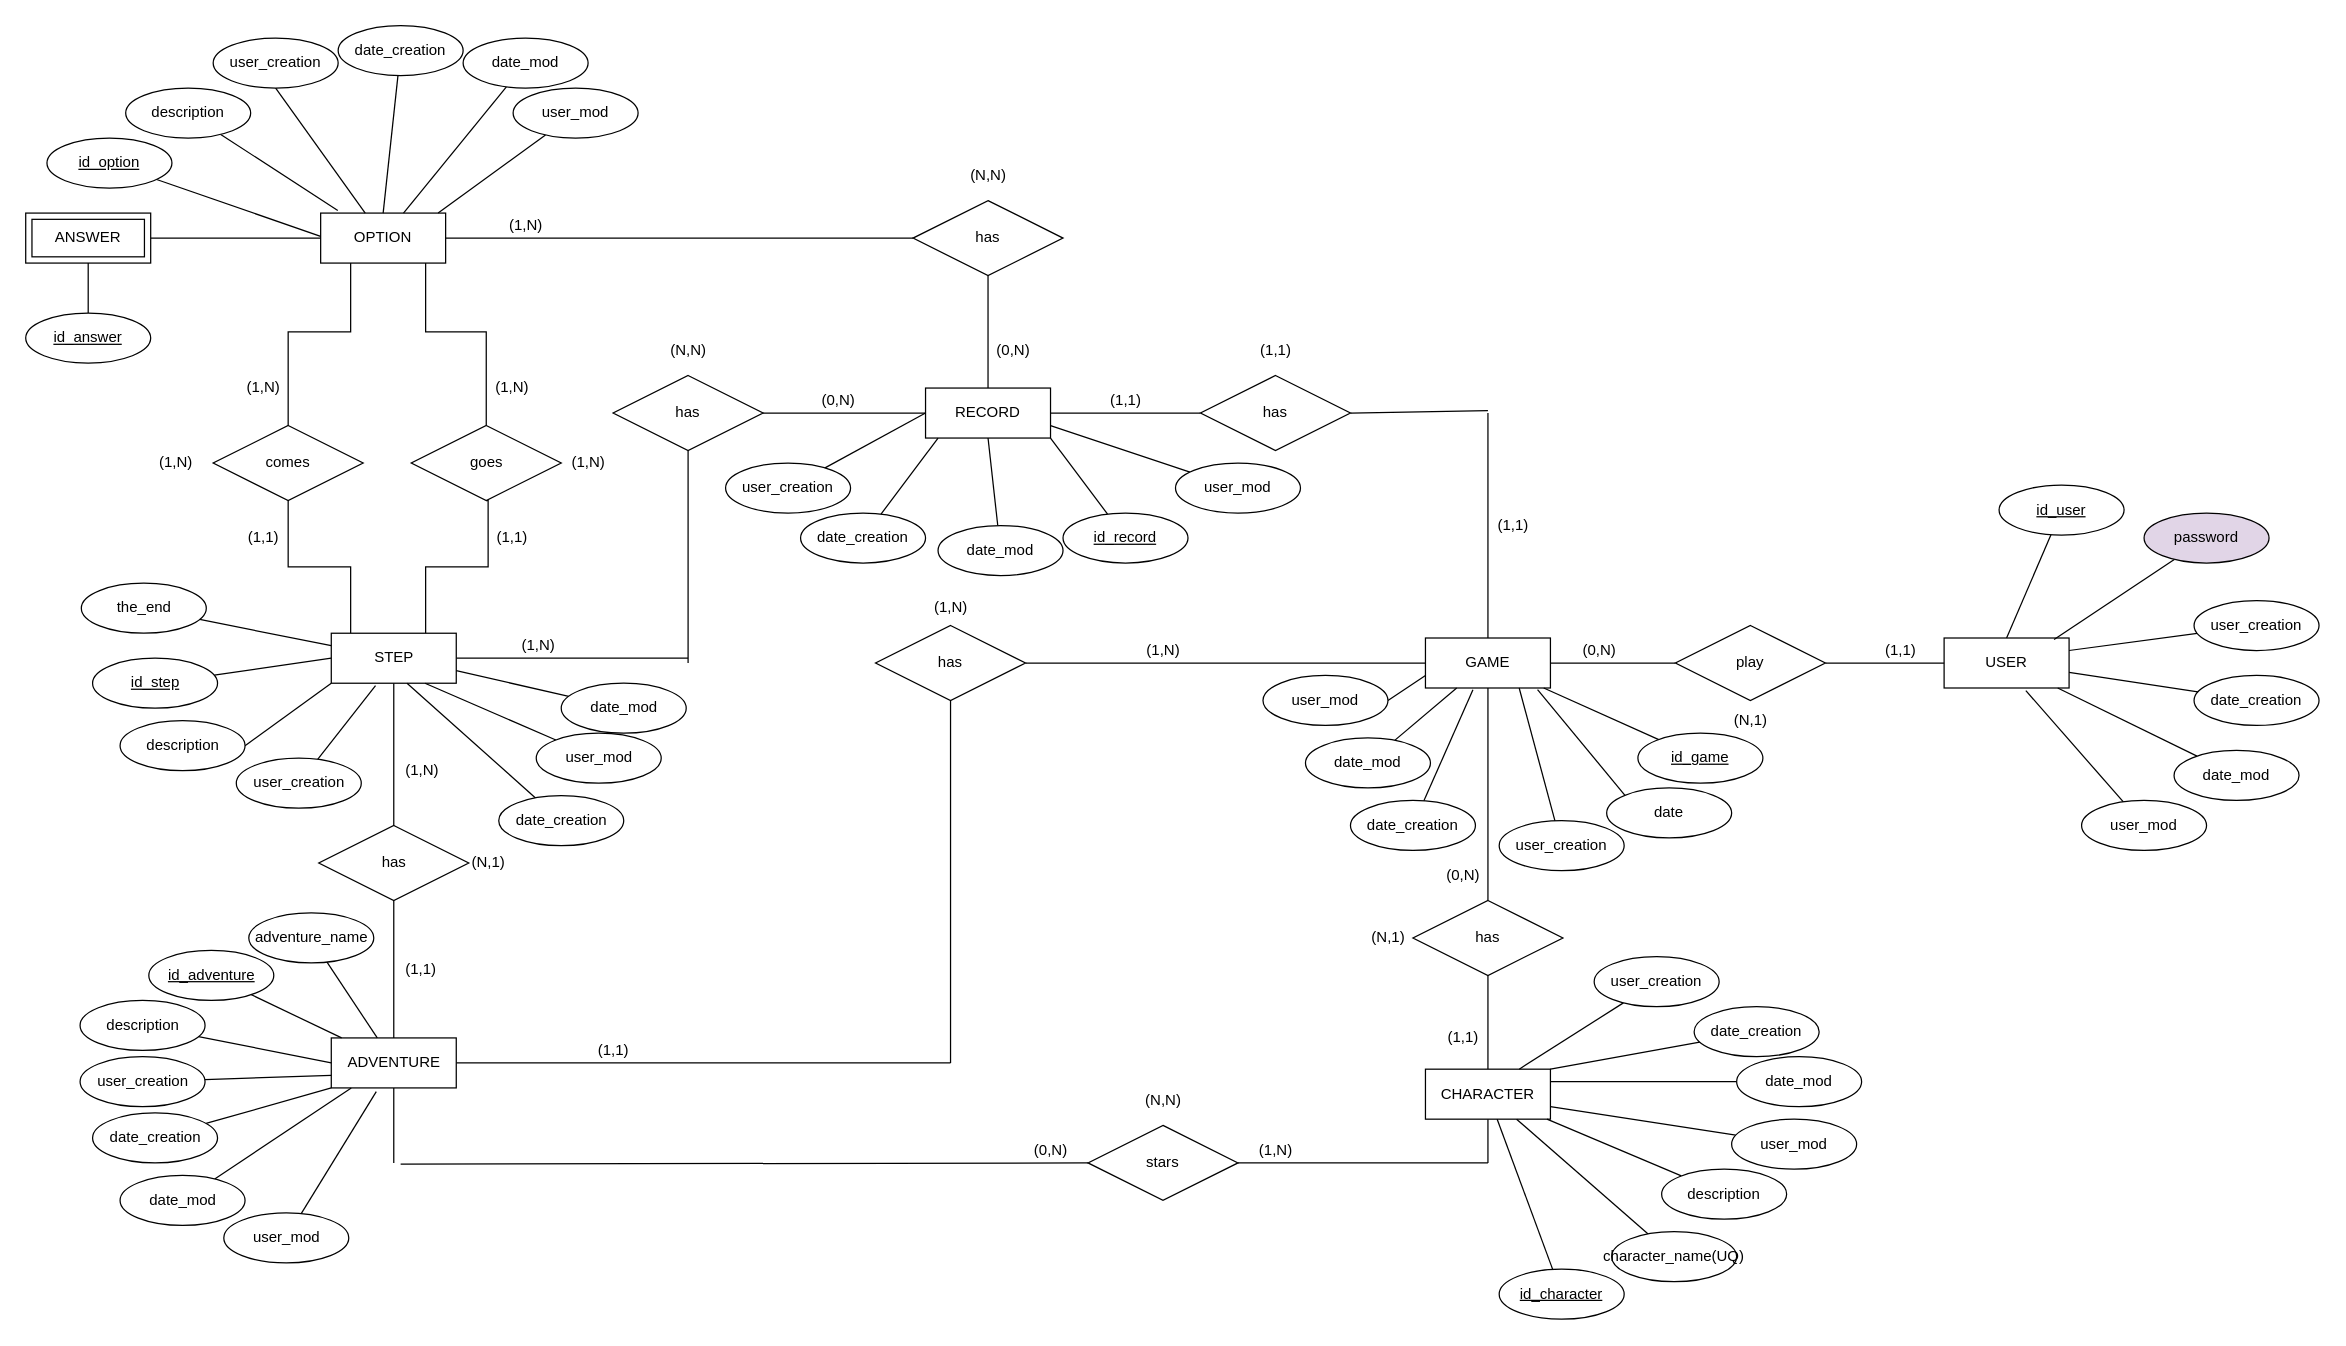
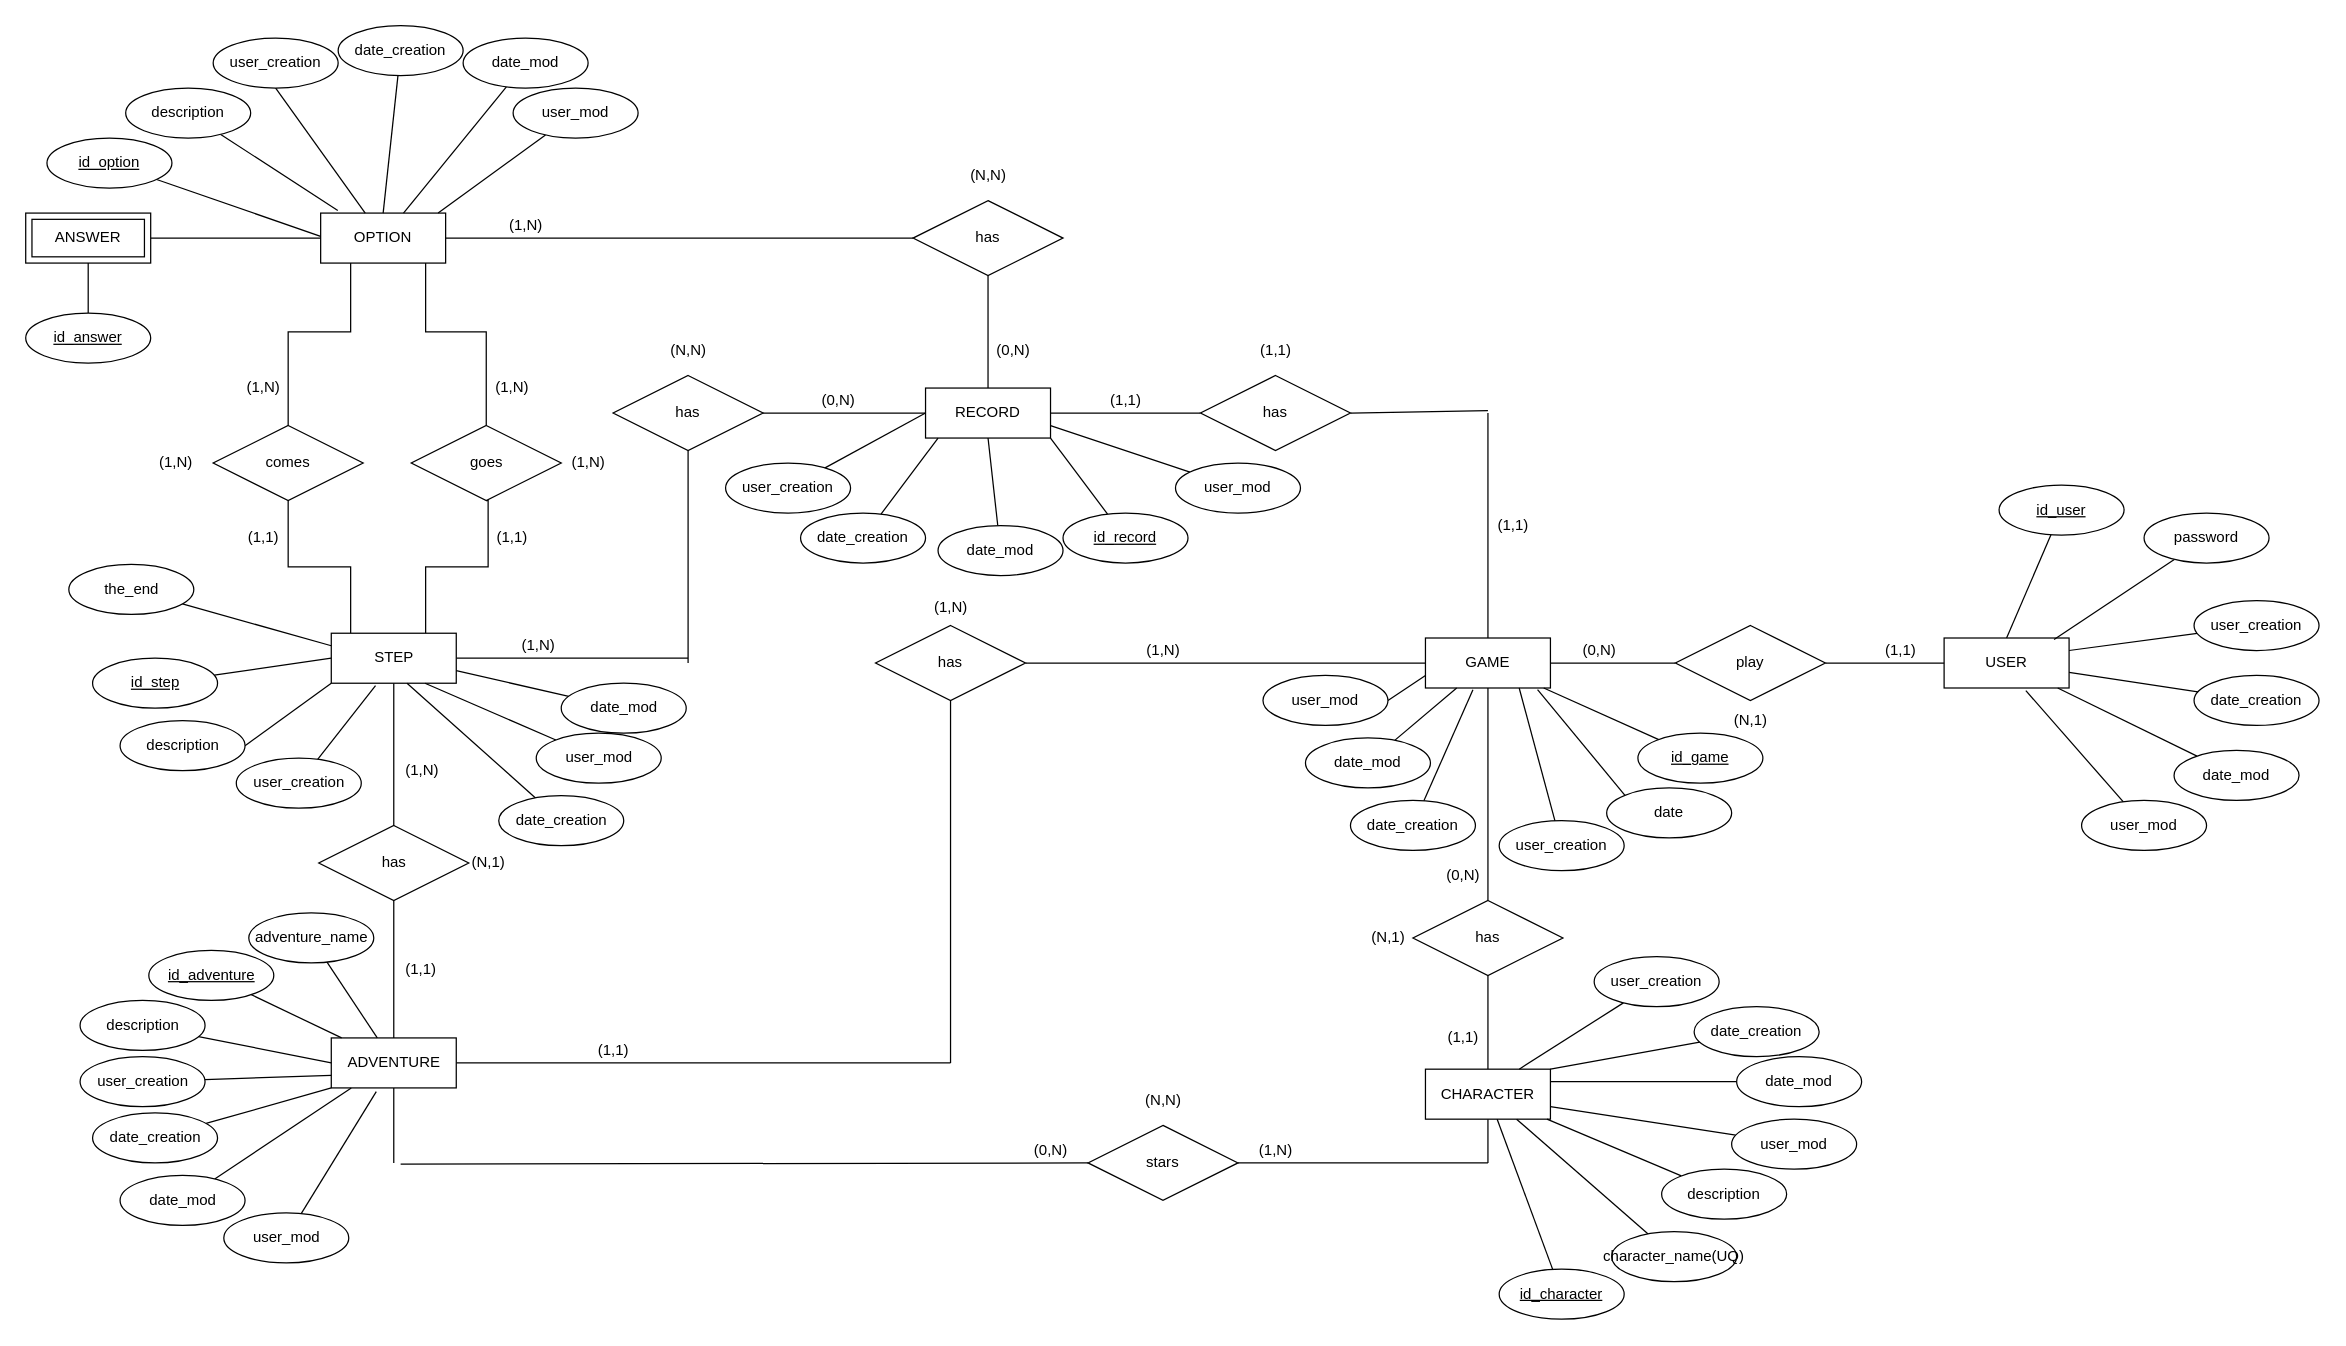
(2207, 538) -> (2207, 538)
(144, 608) -> (131, 590)
